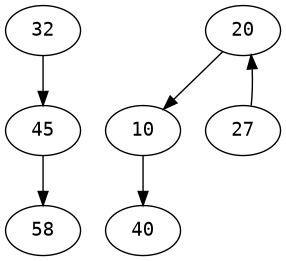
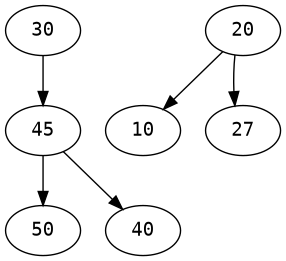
(43, 31) -> (43, 31)
(252, 87) -> (234, 73)
(143, 174) -> (88, 176)
(43, 231) -> (43, 231)
